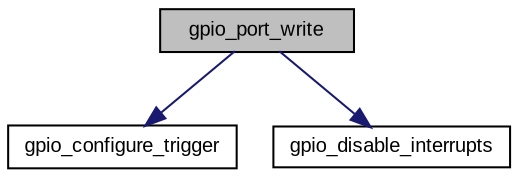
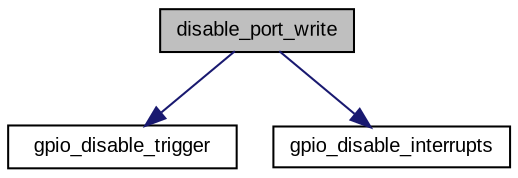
(257, 31) -> (257, 31)
(122, 147) -> (122, 147)
